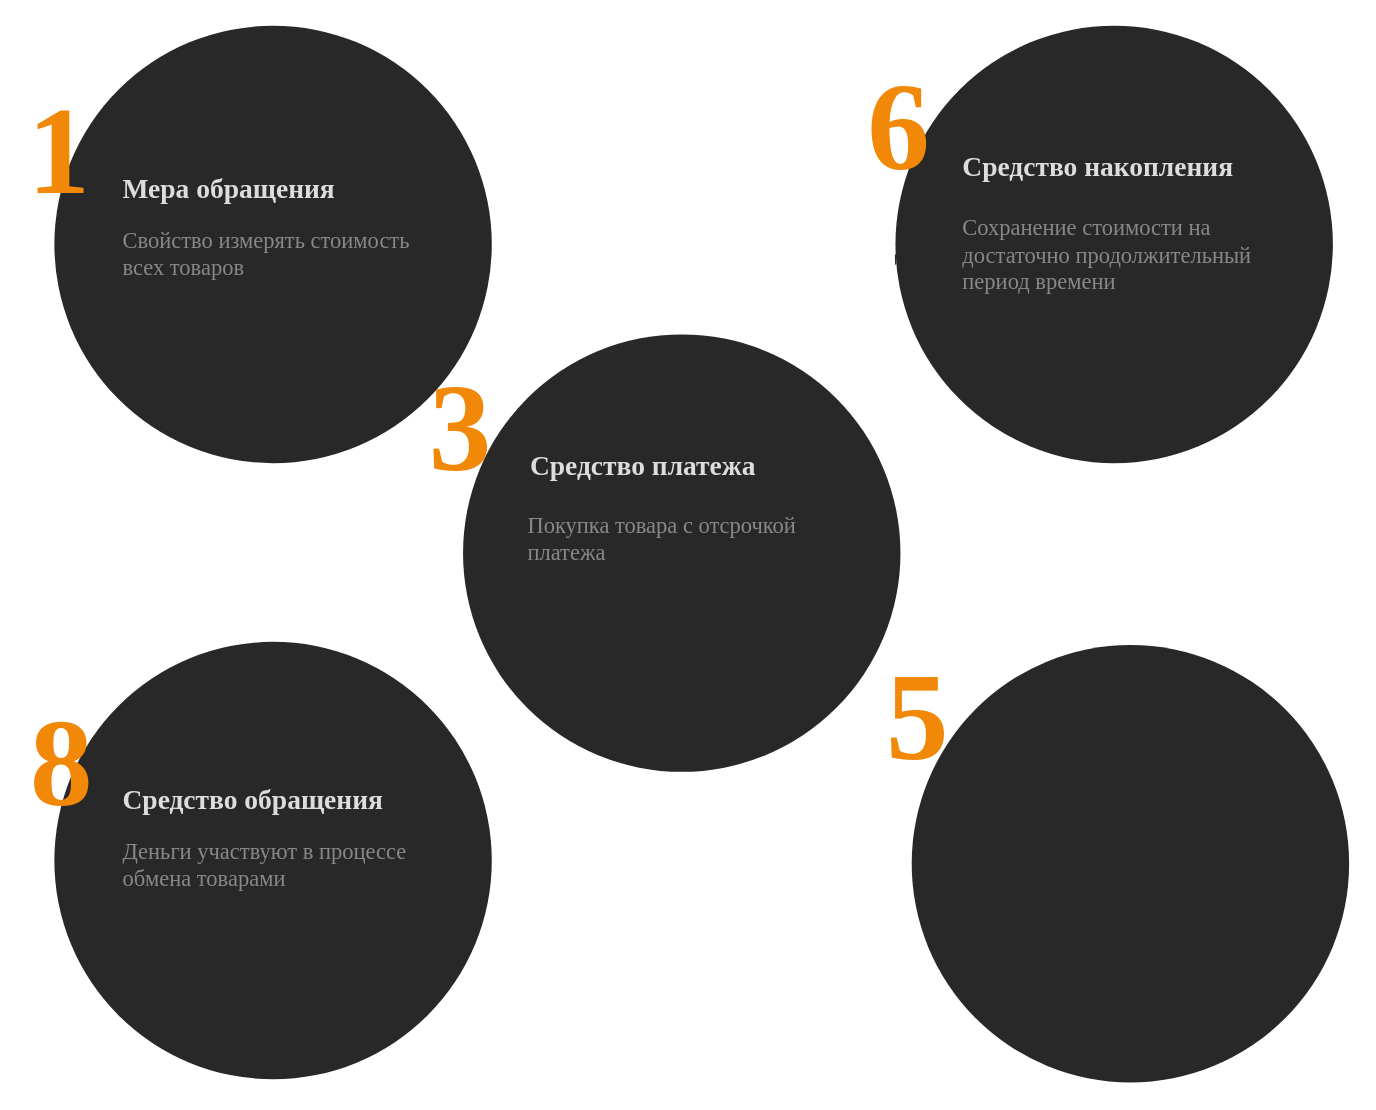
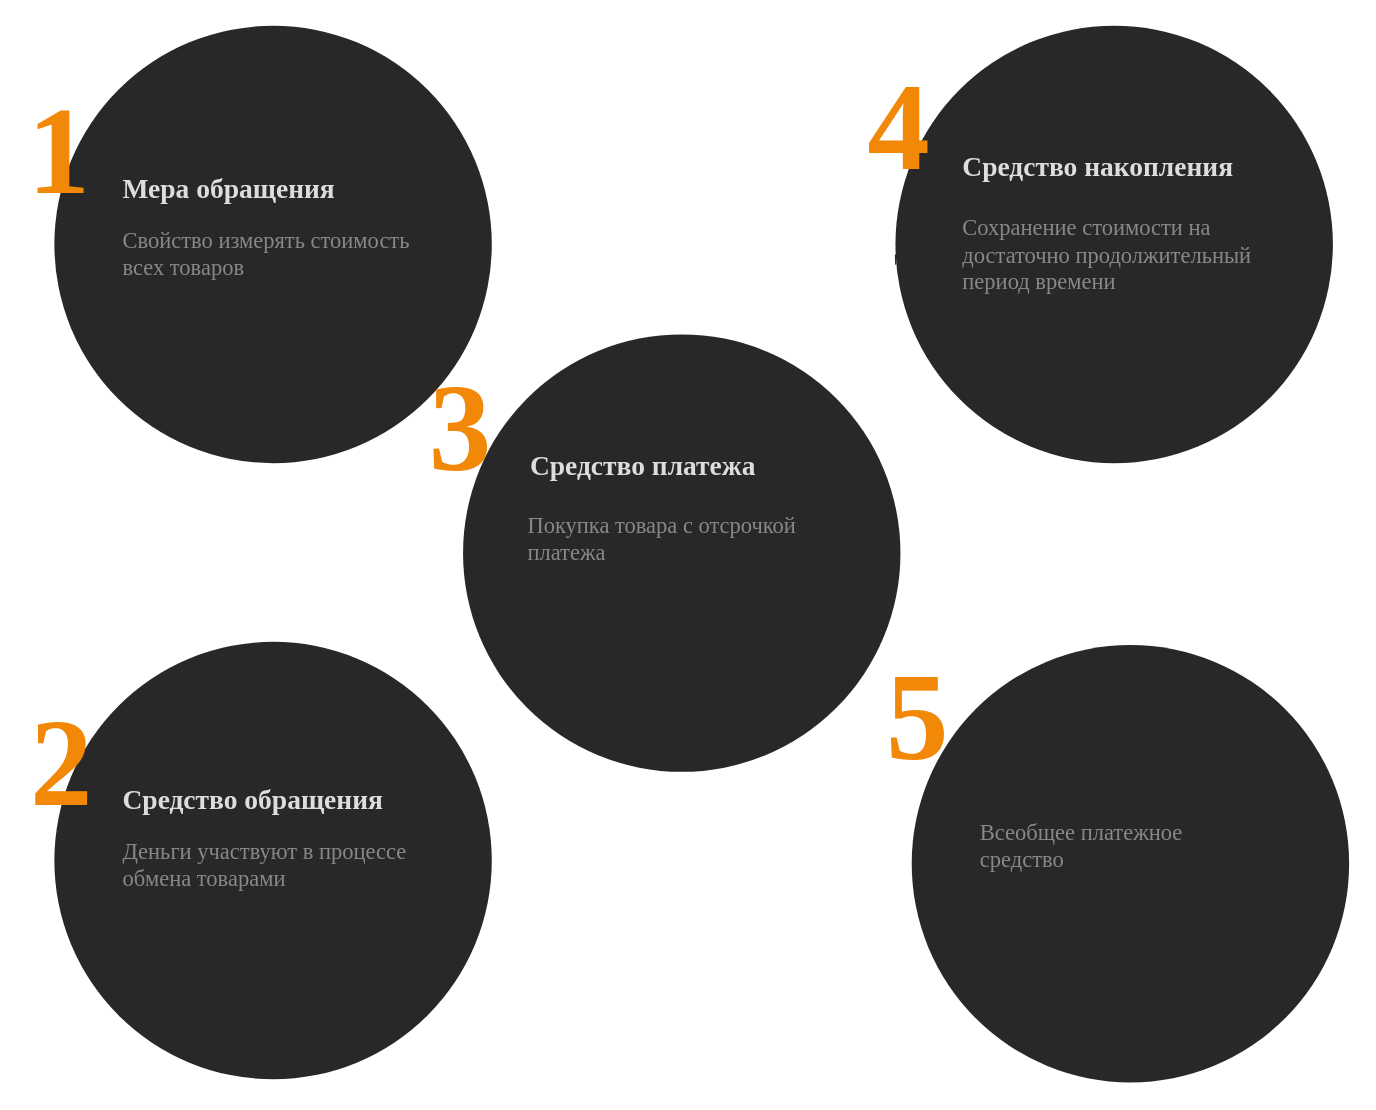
(903, 128) -> (903, 128)
(66, 764) -> (66, 764)
none -> (1116, 848)
